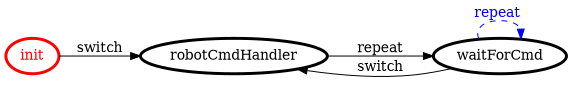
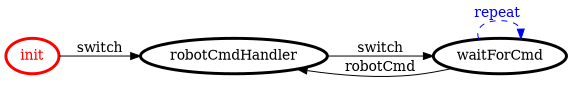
(380, 49) -> (380, 49)
(380, 67) -> (380, 67)
